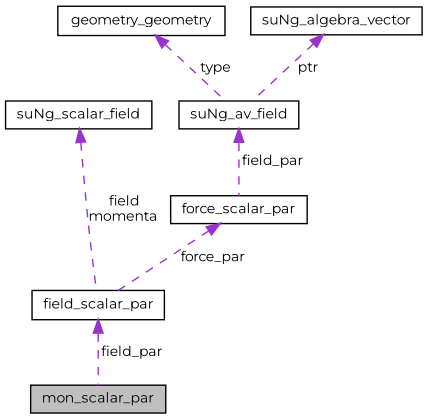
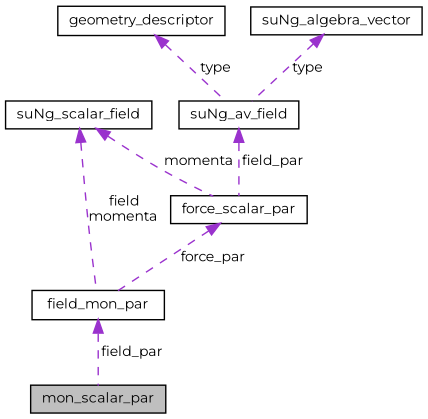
(141, 21) -> (141, 21)
(306, 68) -> (306, 68)
none -> (159, 168)
(98, 305) -> (98, 305)
